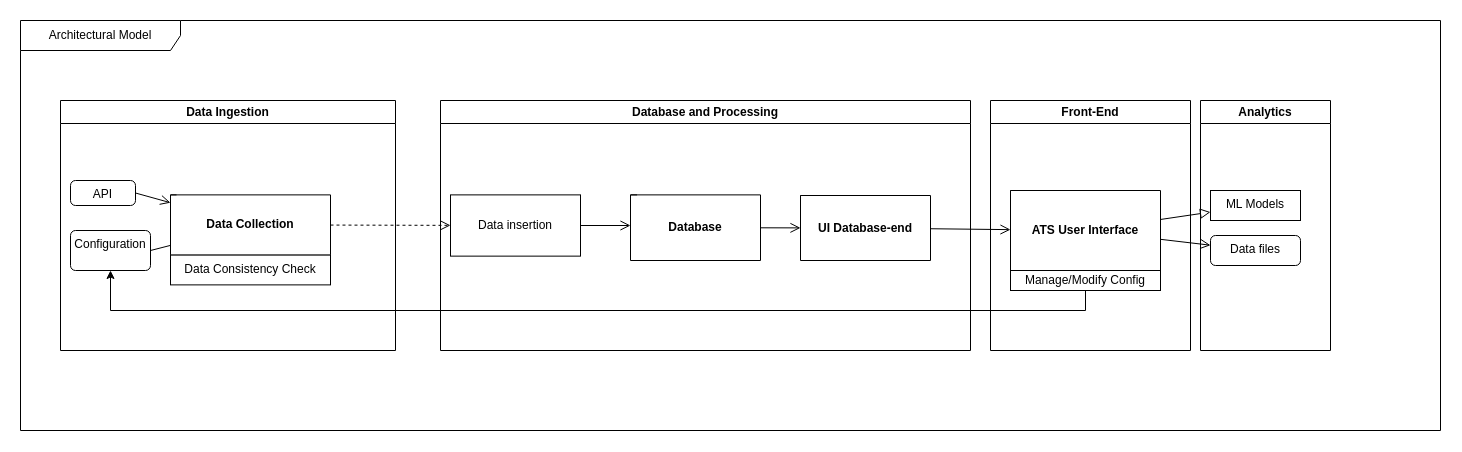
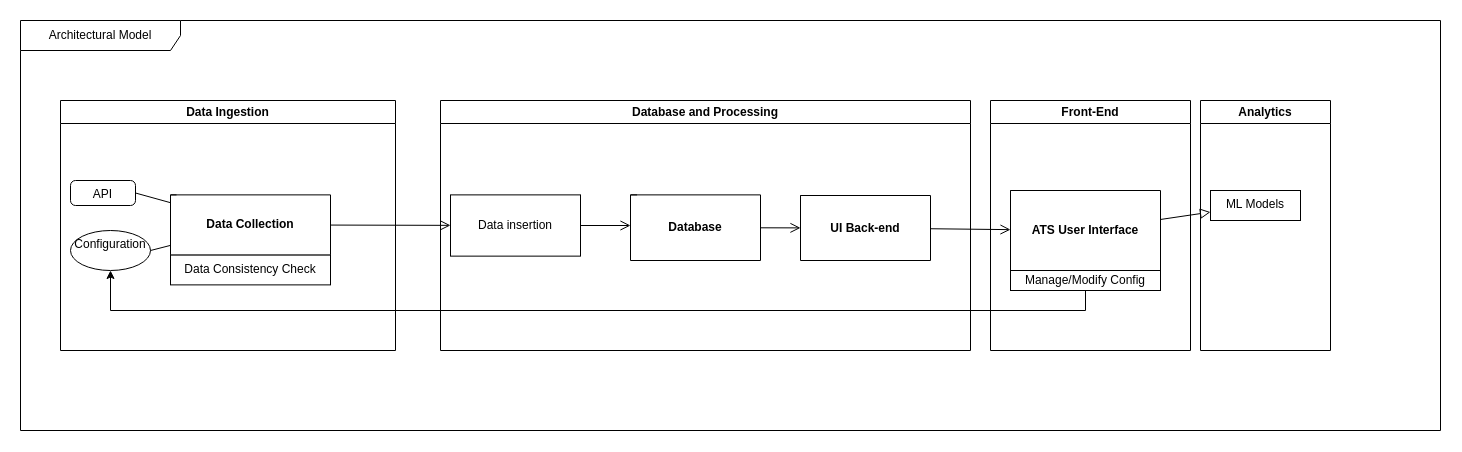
(165, 201) -> (167, 202)
(388, 225) -> (388, 225)
(866, 229) -> (866, 229)
(1184, 242) -> none
(111, 251) -> (111, 251)
(1256, 251) -> none
